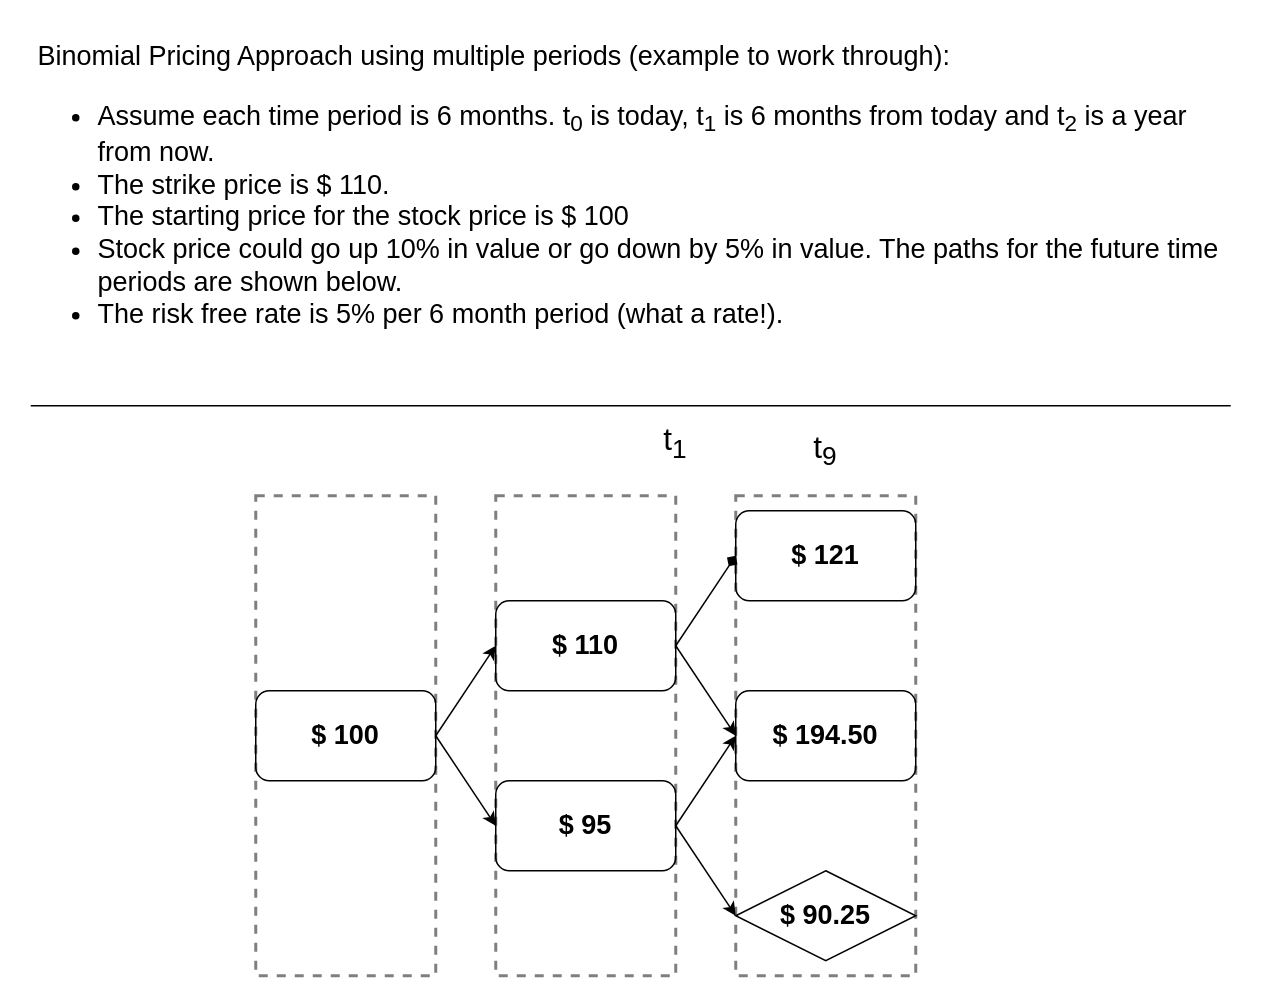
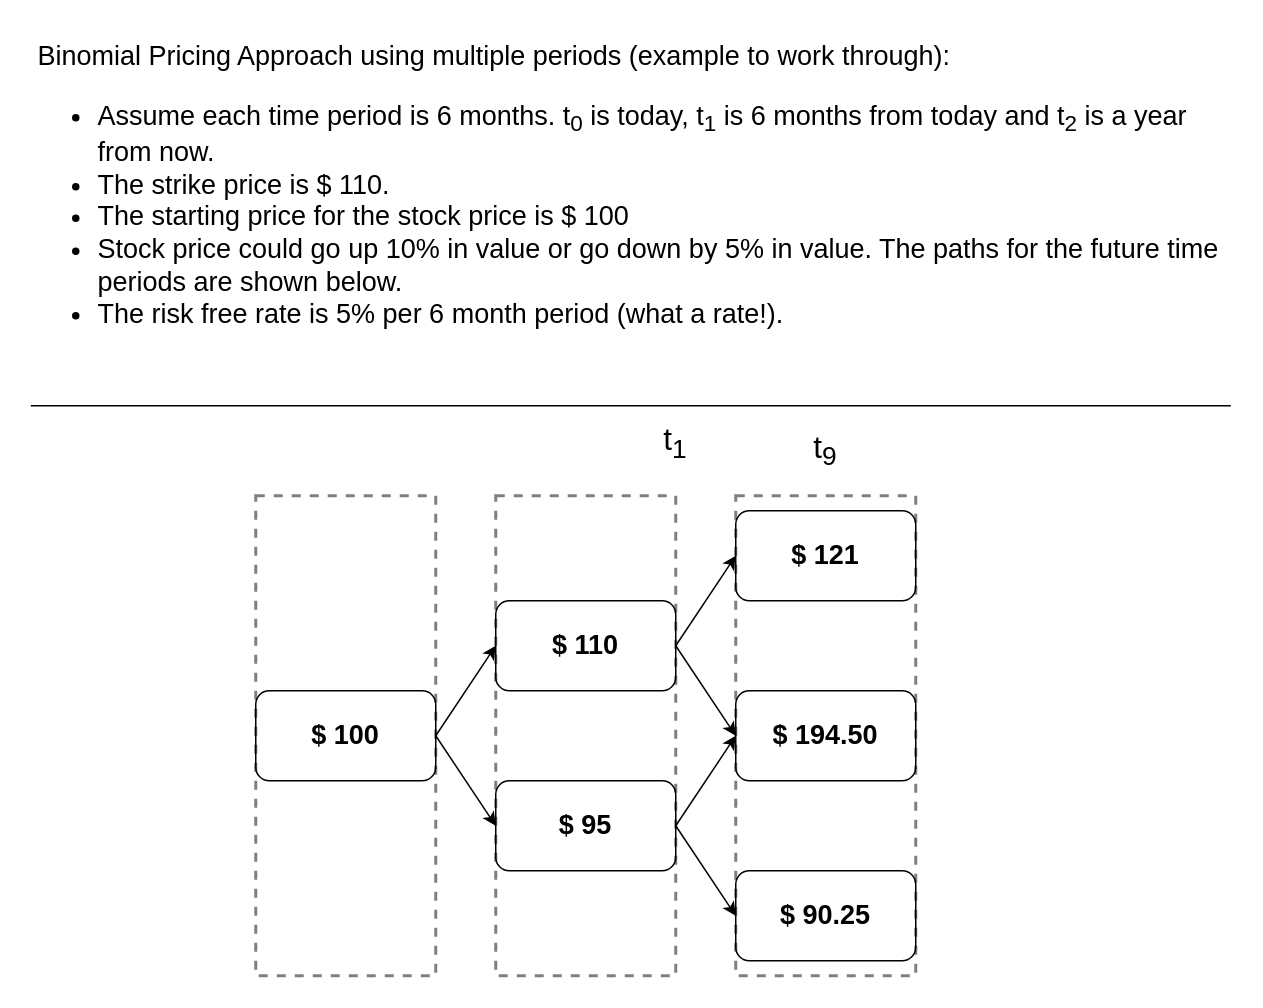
(729, 566) -> (729, 565)
(826, 916) -> (826, 916)
